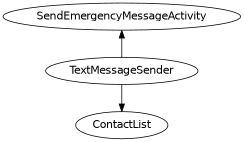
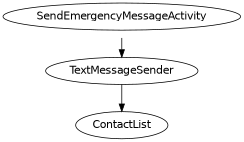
(122, 48) -> (122, 44)
